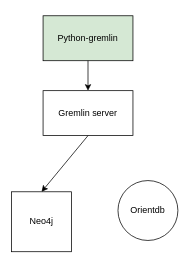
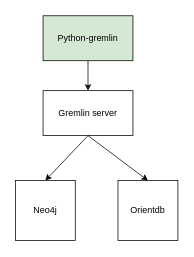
none -> (117, 157)
(148, 210) -> (148, 210)
(42, 222) -> (45, 210)
